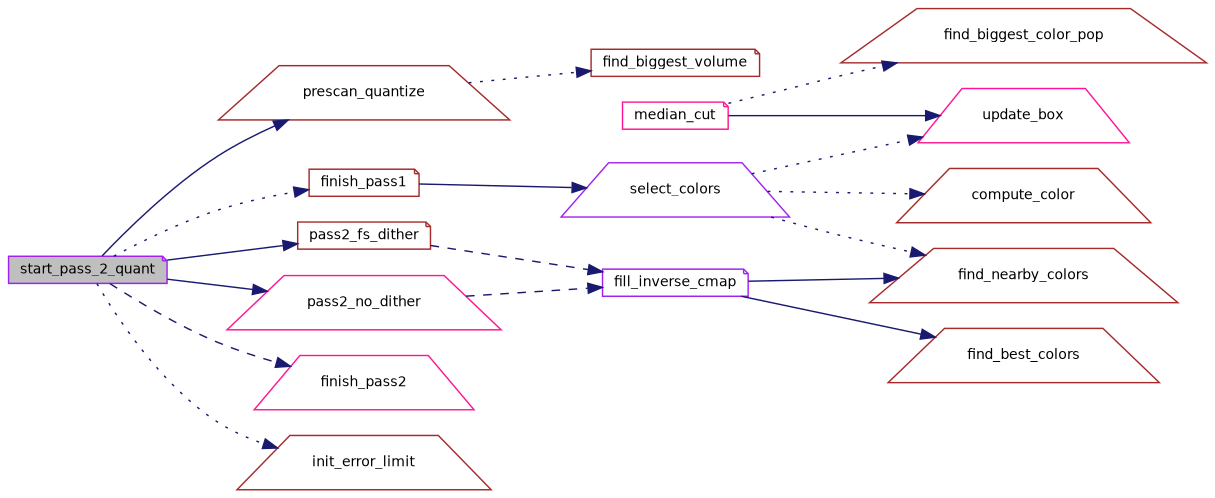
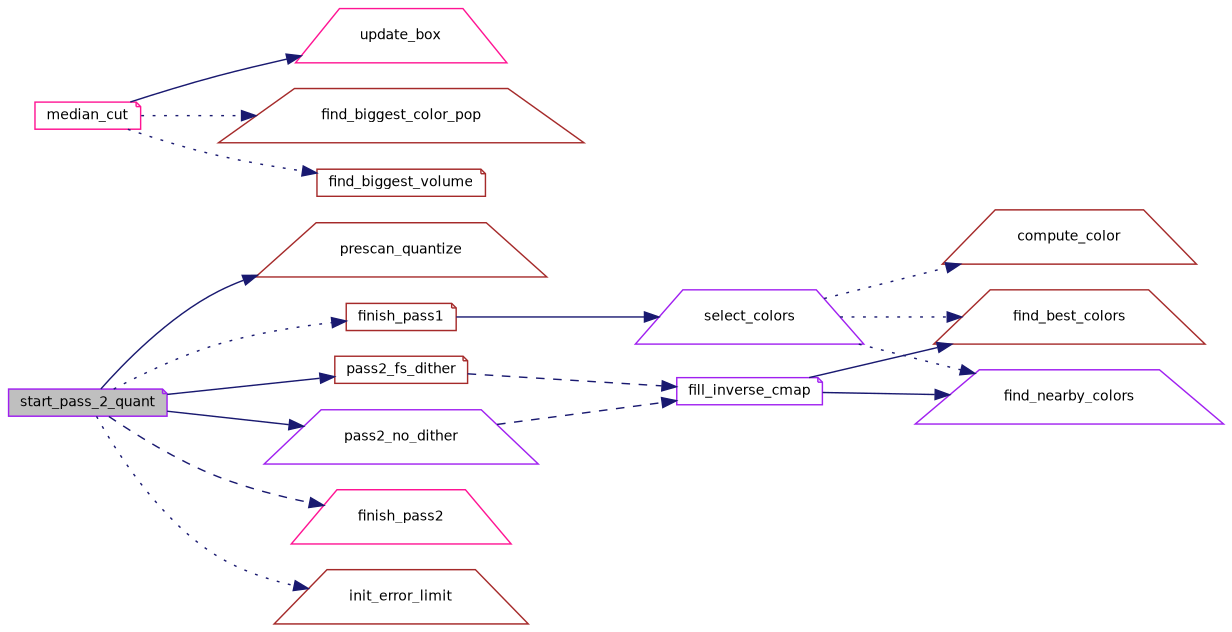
(523, 78) -> (214, 155)
(830, 157) -> (894, 317)
(1024, 276) -> (1069, 397)
(364, 303) -> (401, 437)
